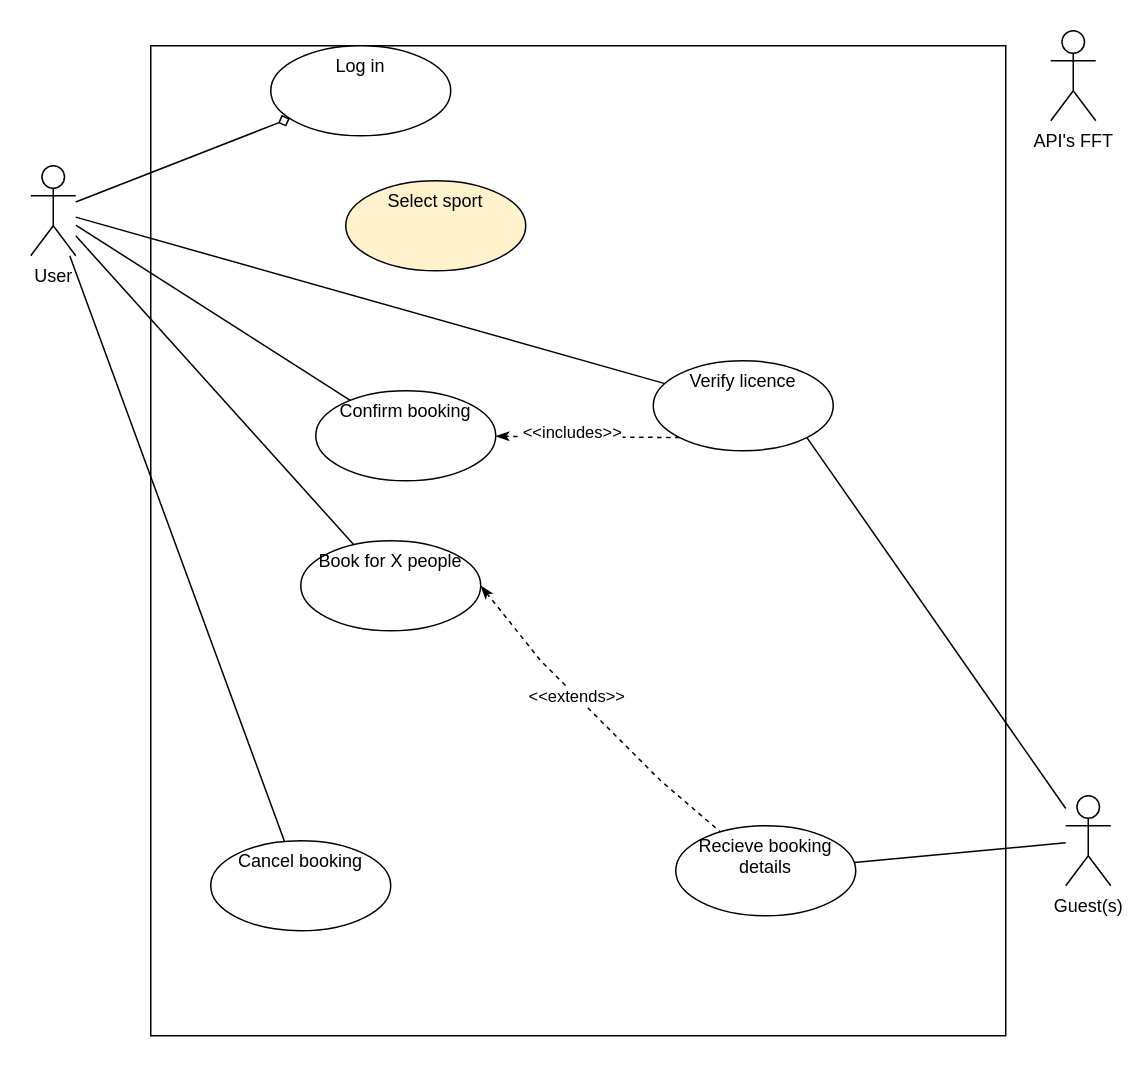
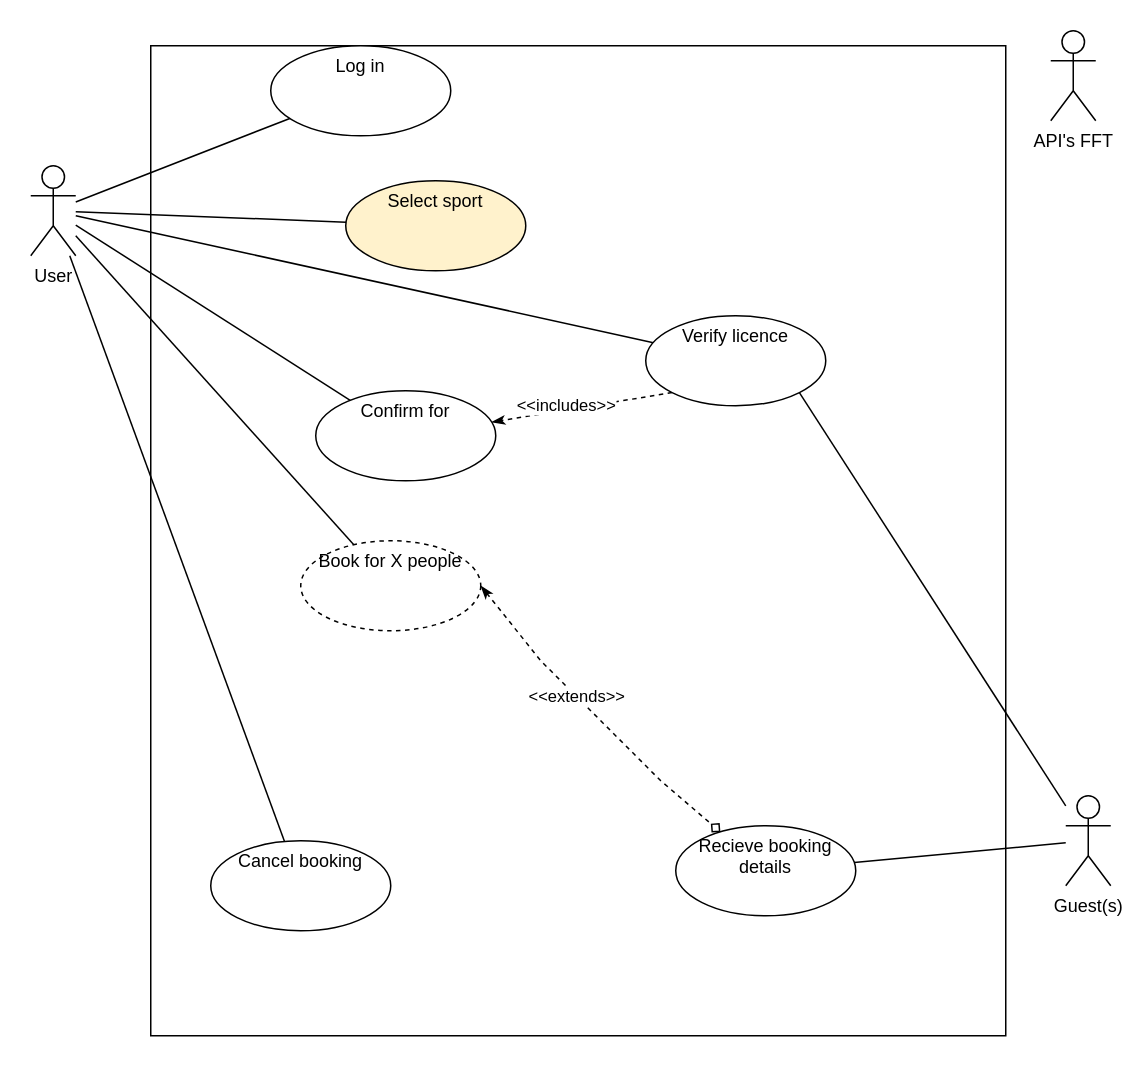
(278, 123) -> (283, 121)
none -> (211, 217)
(743, 406) -> (736, 361)
(406, 412) -> (406, 412)
(391, 586) -> (391, 586)
(714, 827) -> (710, 823)
